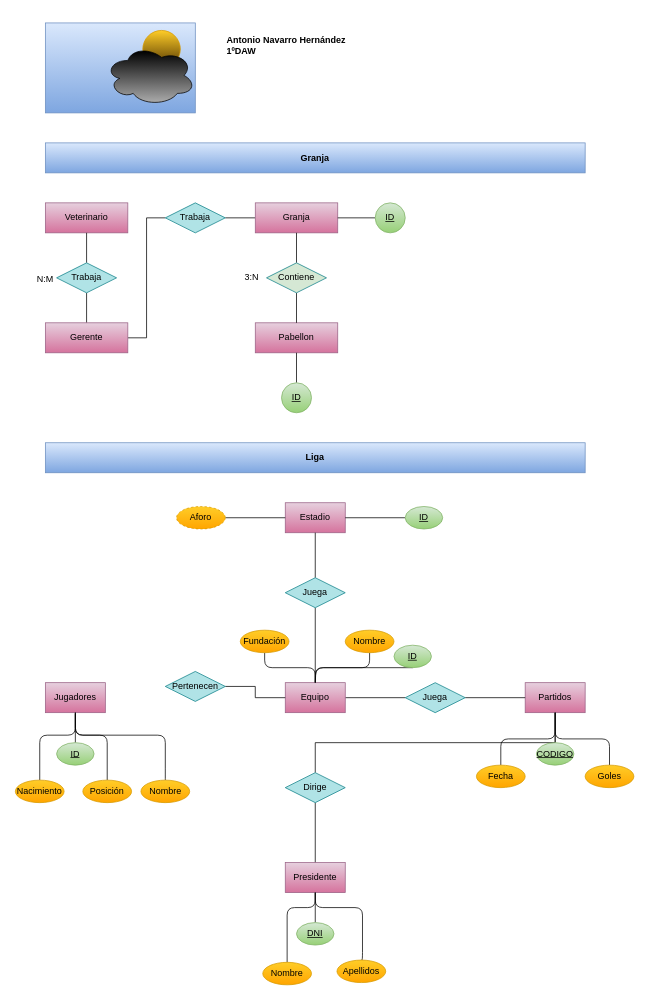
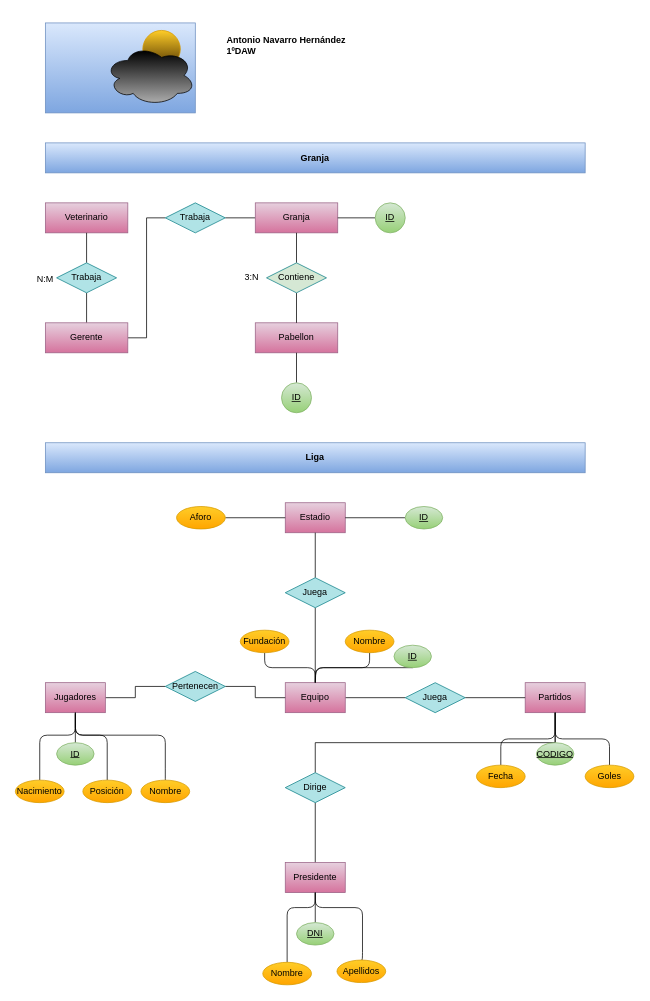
(201, 518) -> (201, 518)
none -> (135, 693)
